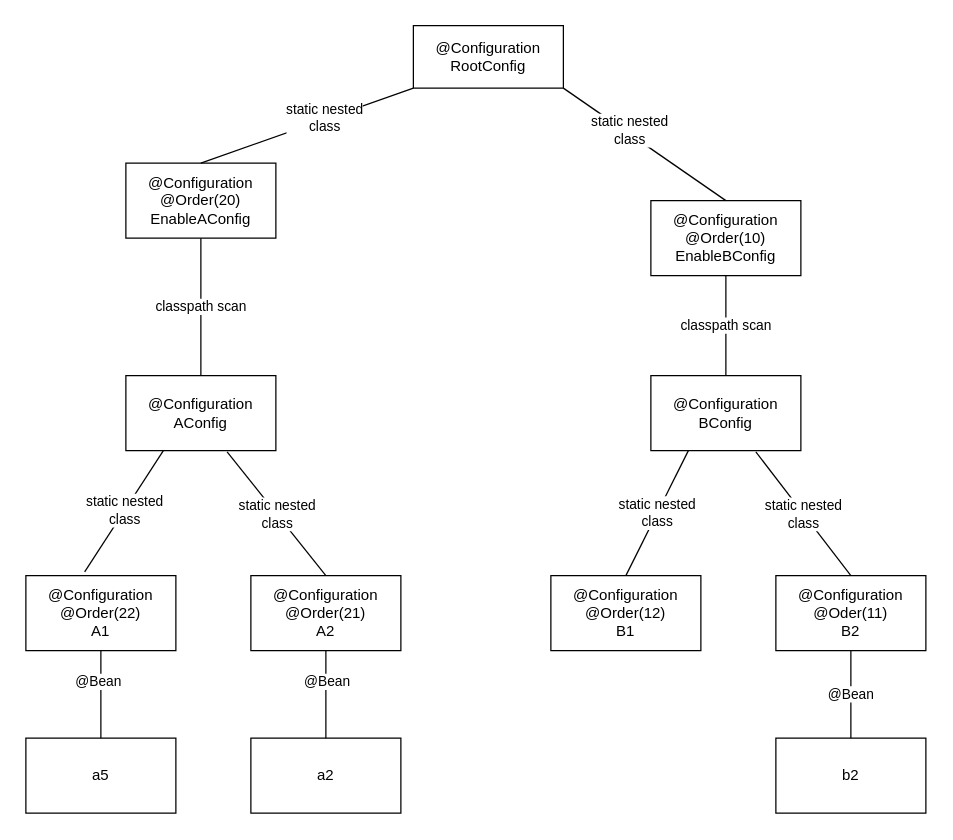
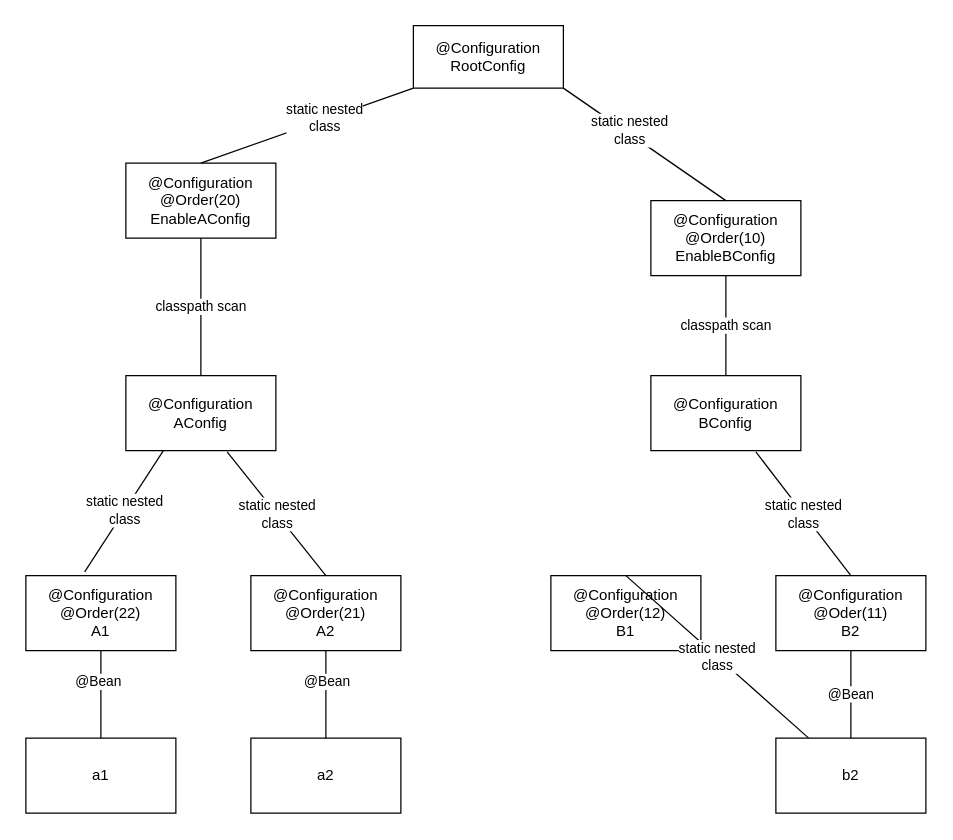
(655, 516) -> (670, 615)
(101, 776) -> (101, 776)
